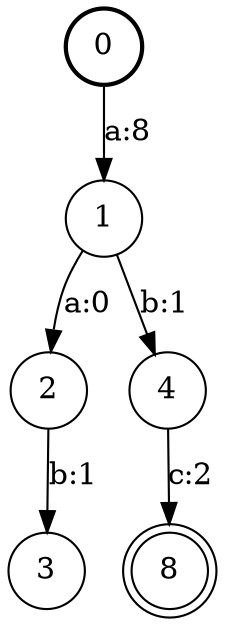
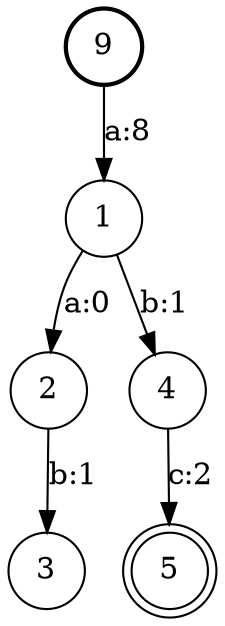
(104, 47) -> (104, 47)
(170, 571) -> (170, 571)
